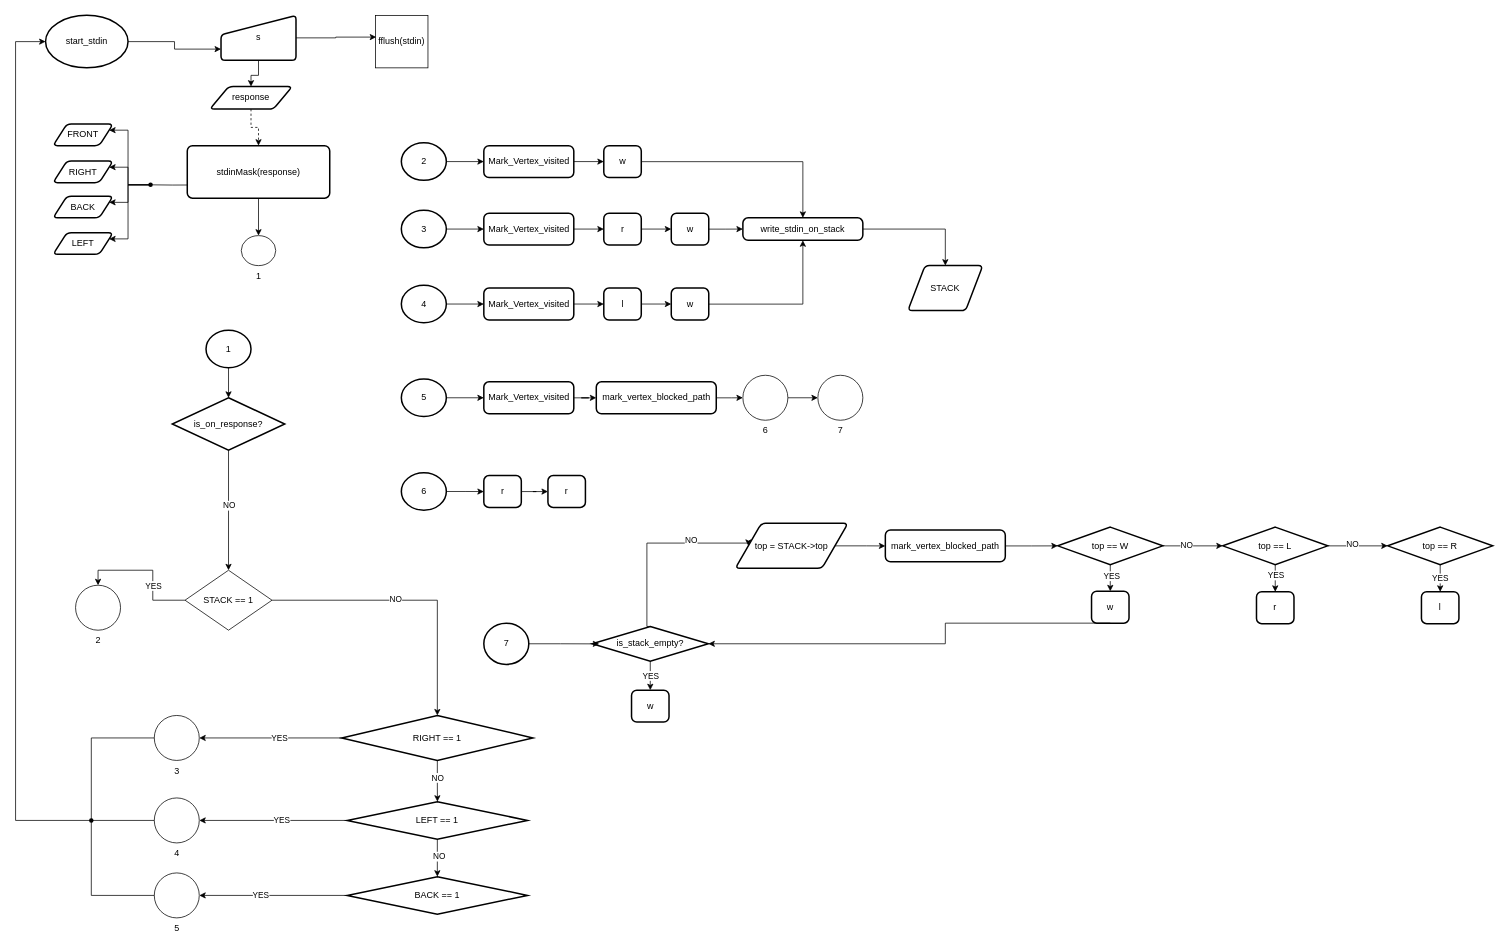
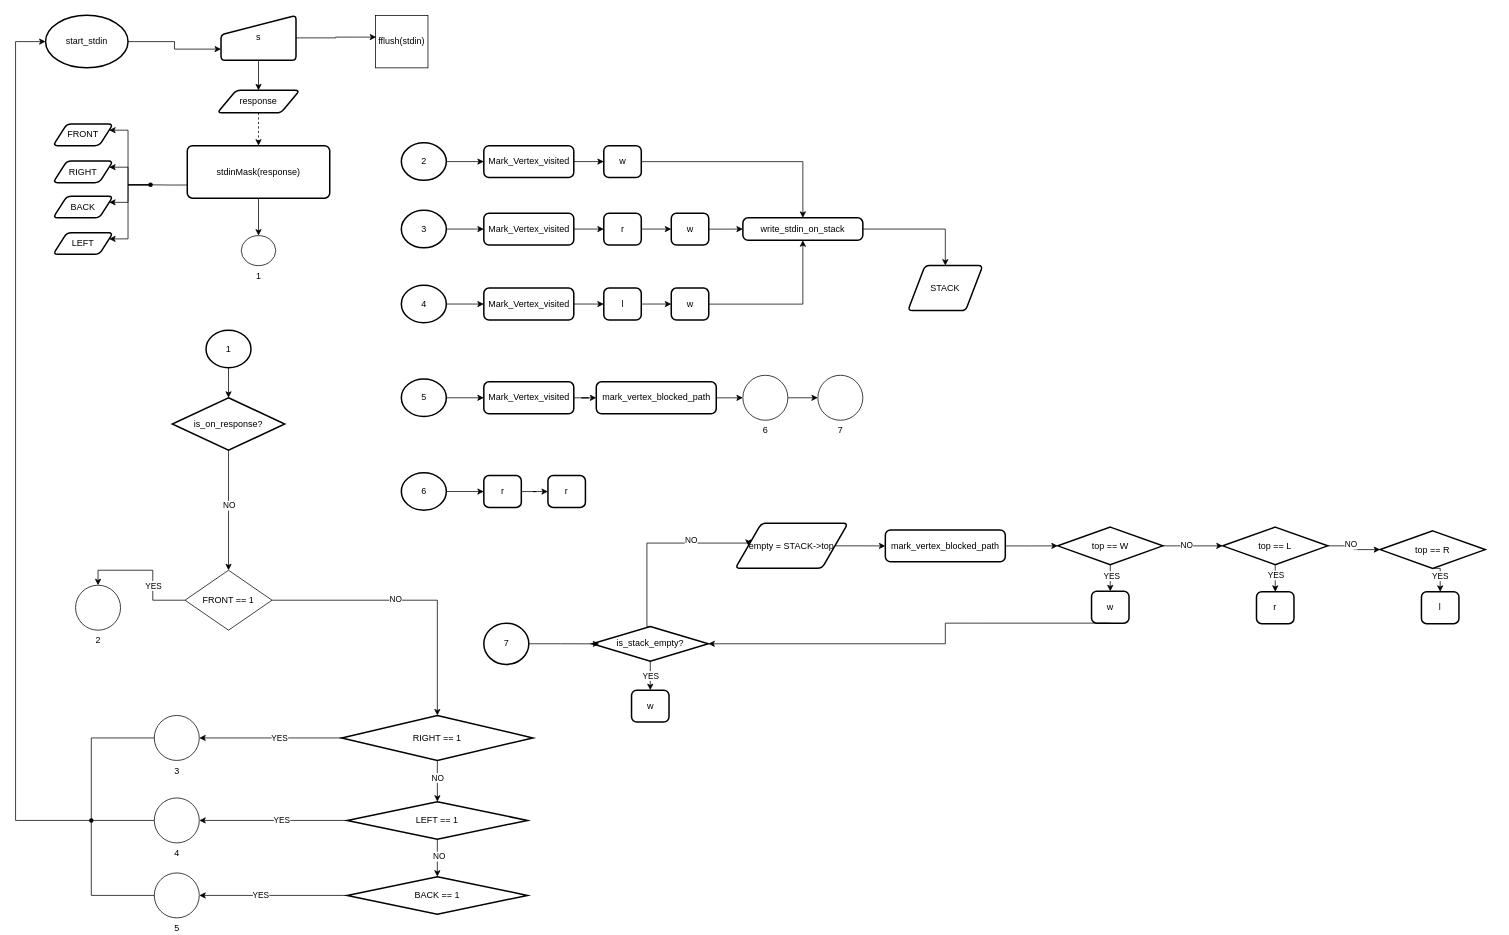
(251, 98) -> (258, 102)
(792, 546) -> (792, 546)
(1440, 546) -> (1433, 550)
(228, 600) -> (228, 600)
